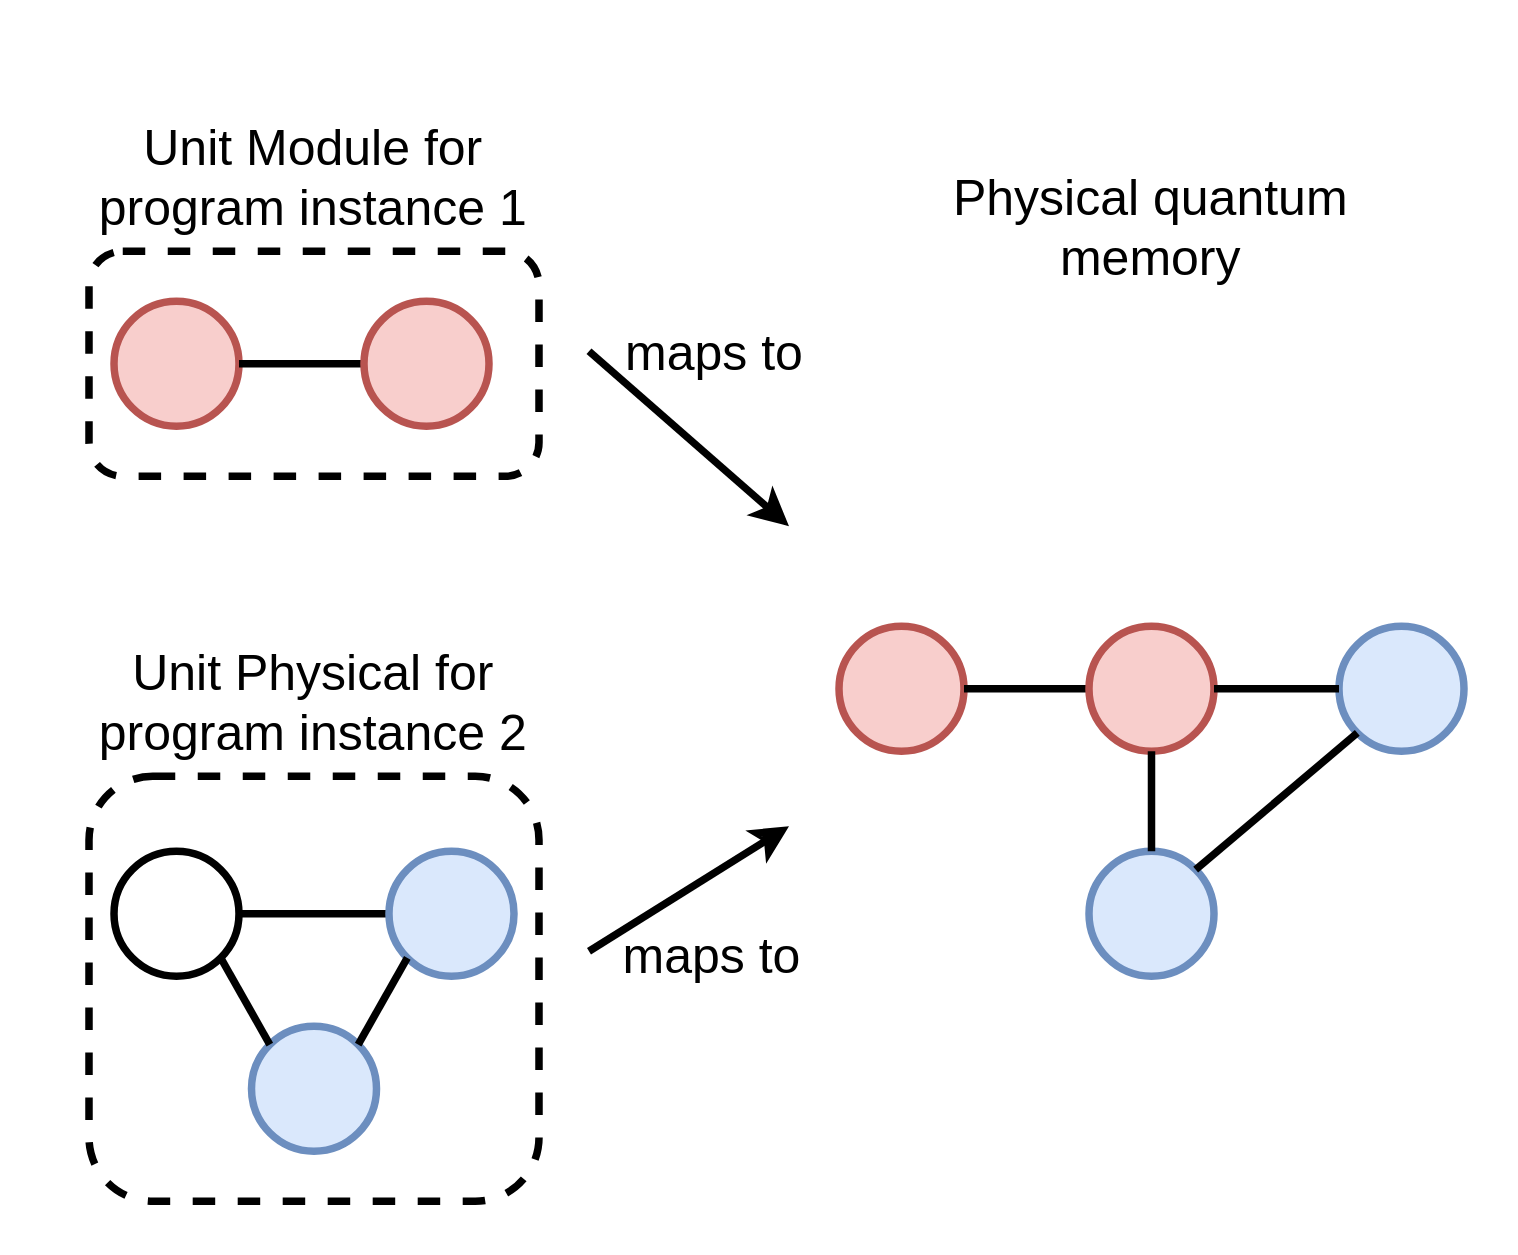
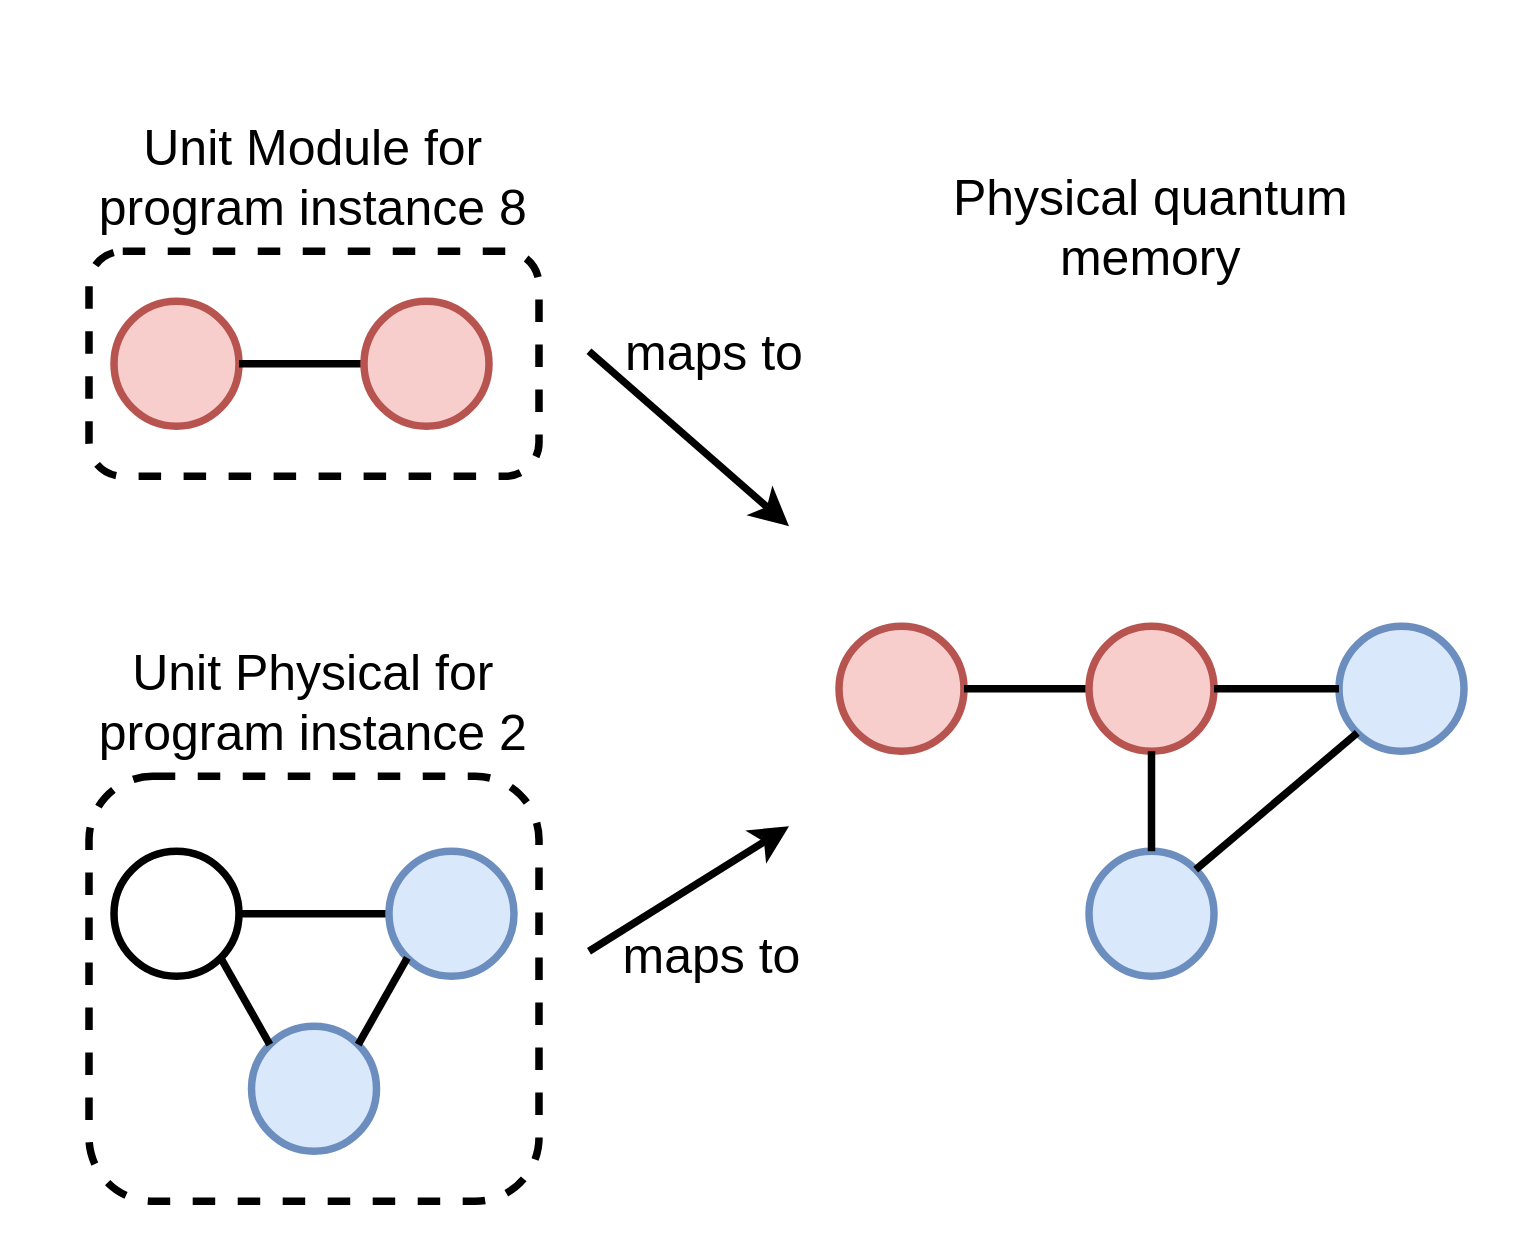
(314, 176) -> (314, 176)
